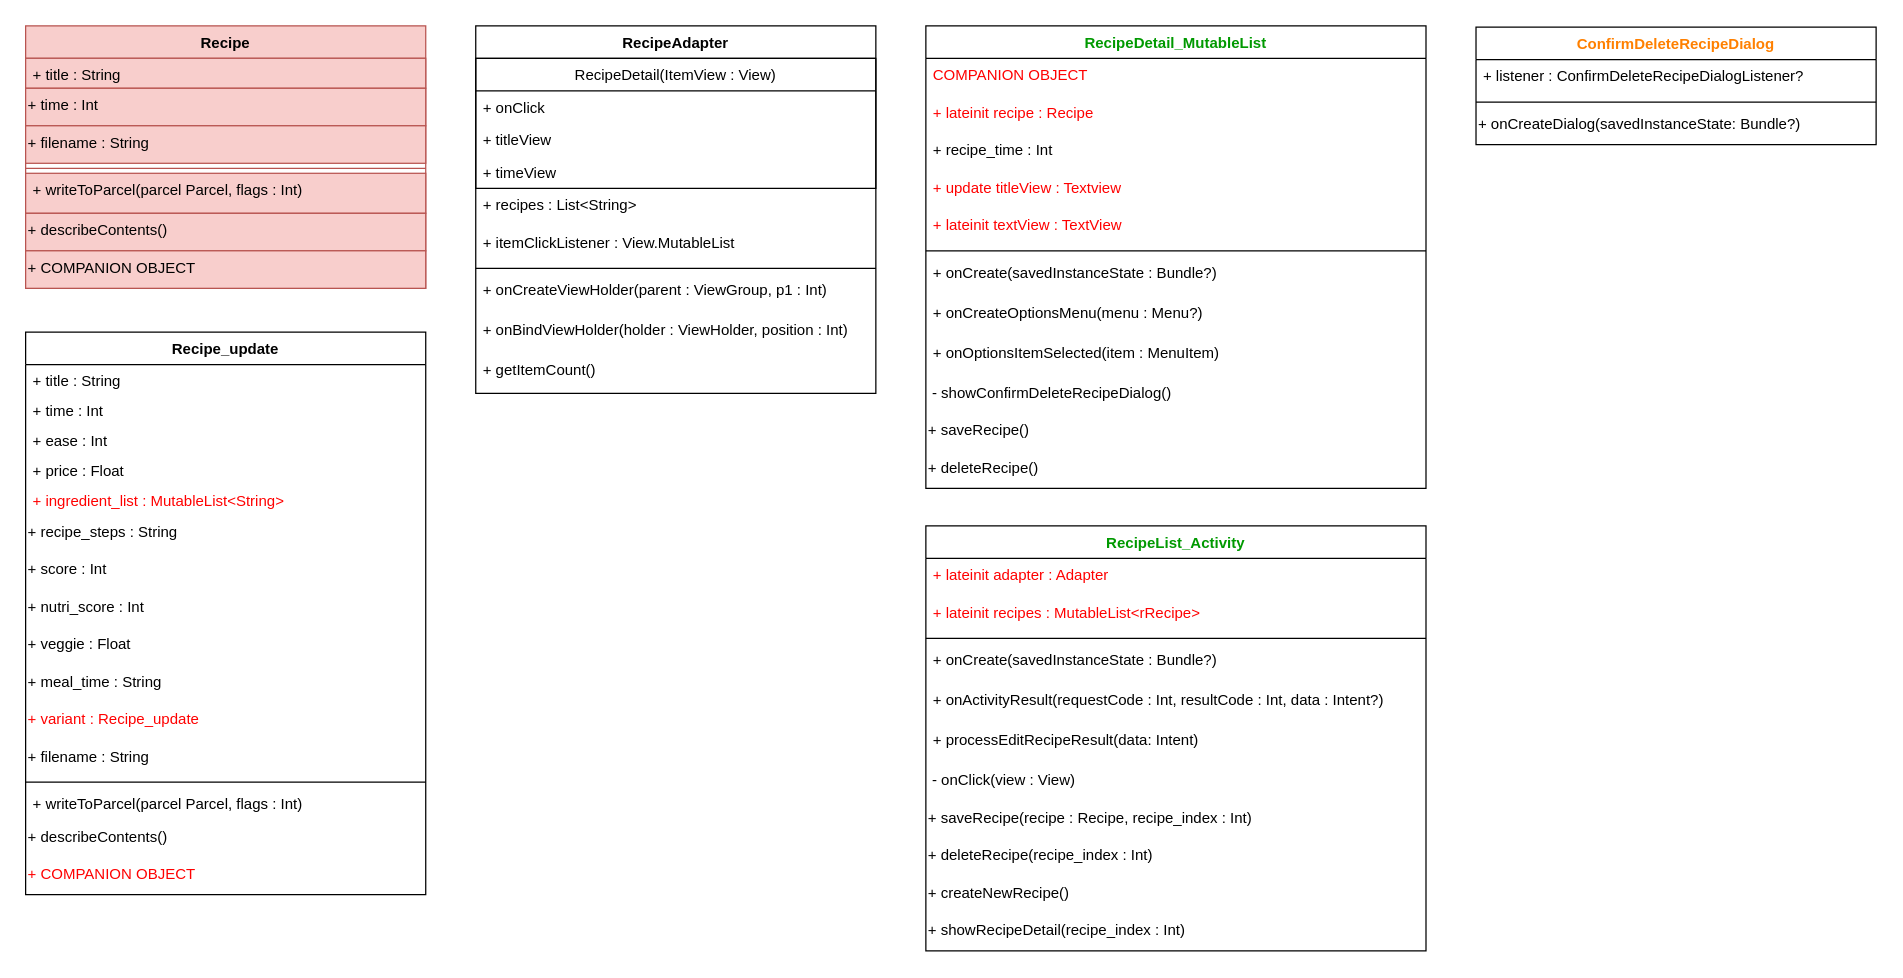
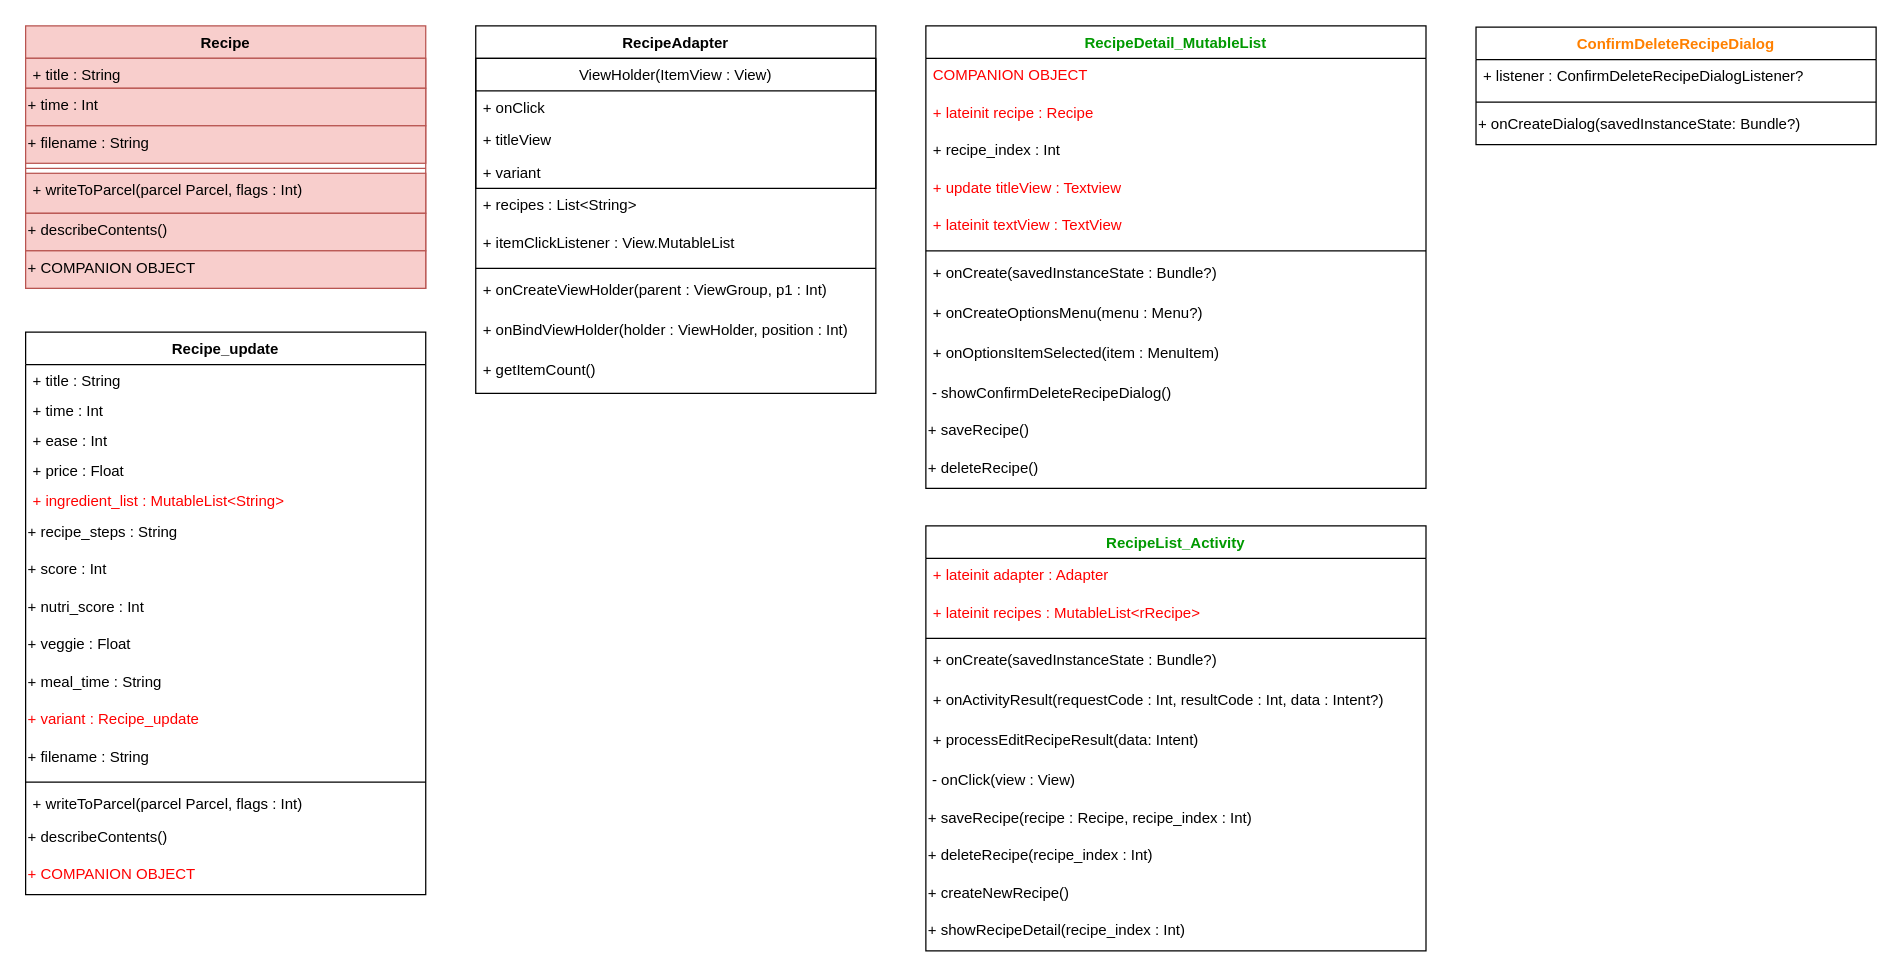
(675, 75) -> (675, 75)
(1001, 150) -> (1005, 150)
(519, 173) -> (516, 173)
